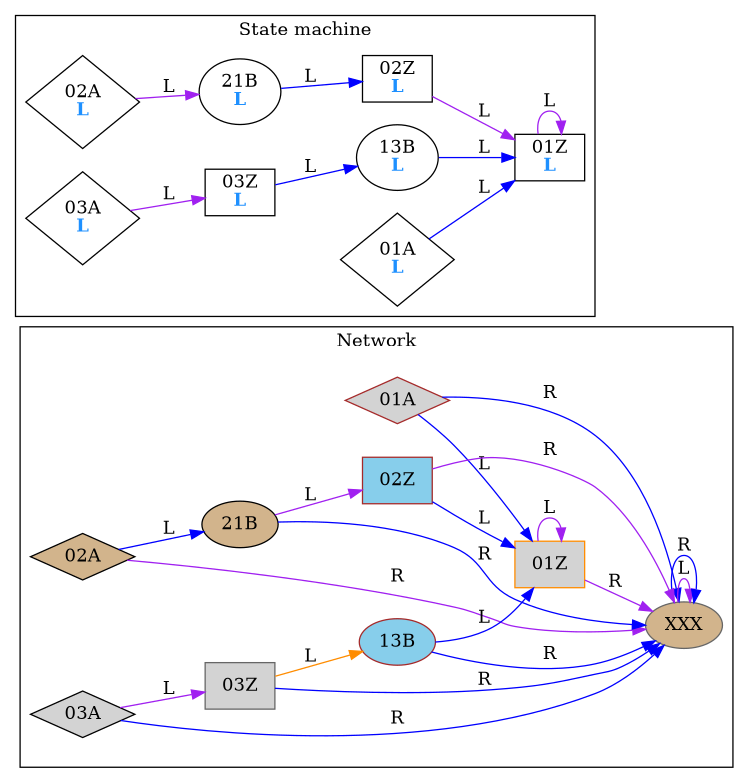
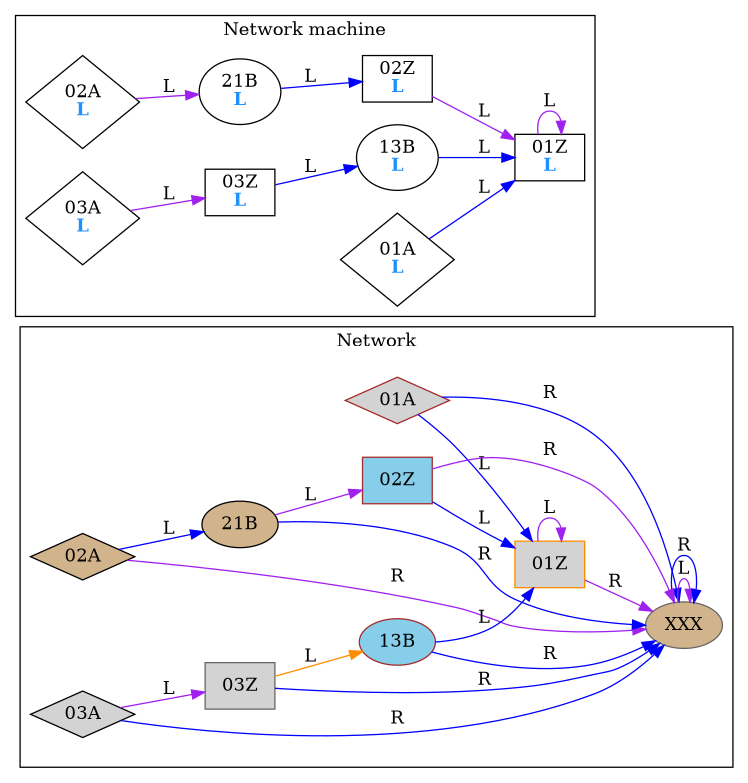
(305, 30) -> (305, 30)
